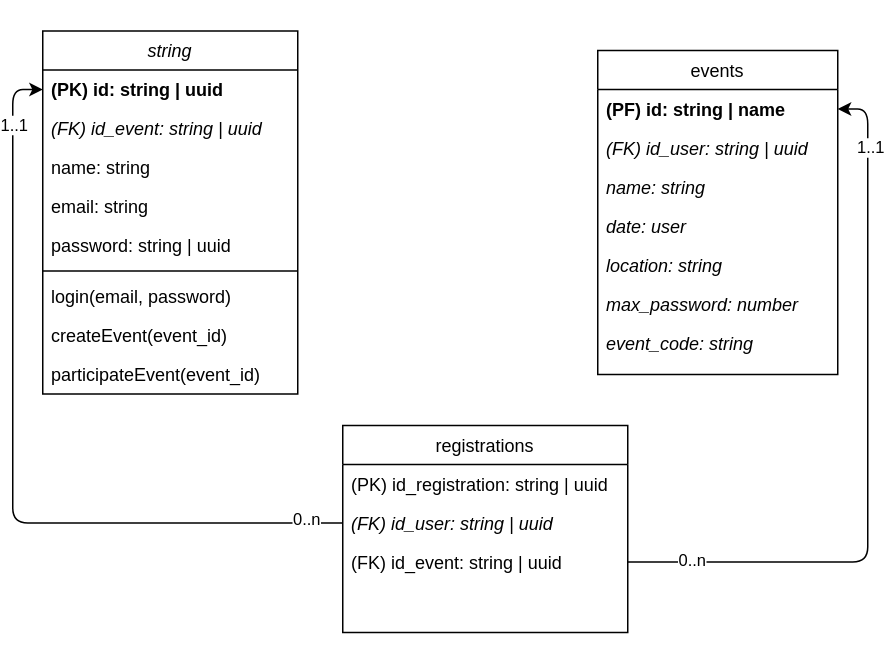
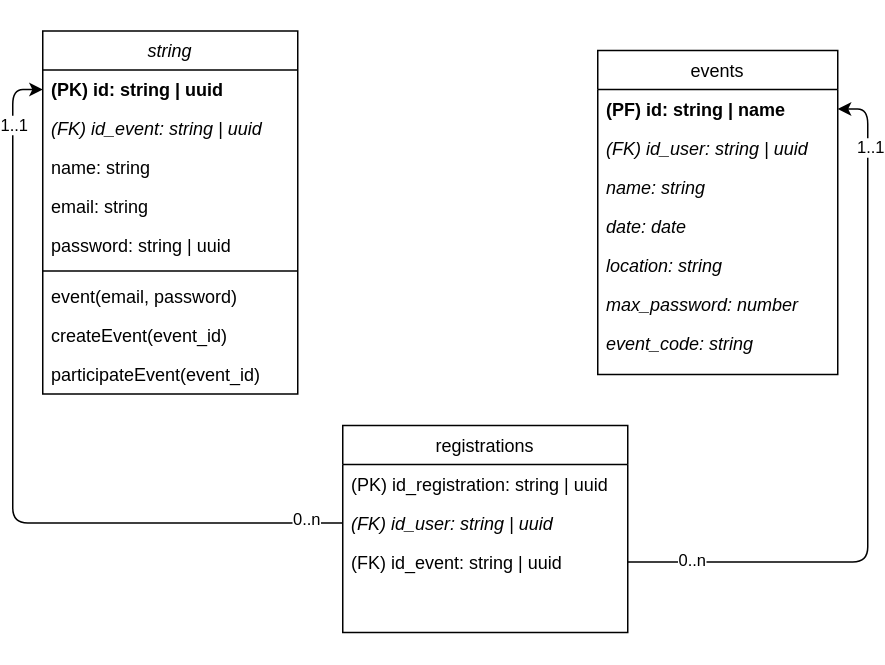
(652, 227) -> (652, 227)
(148, 297) -> (153, 297)
